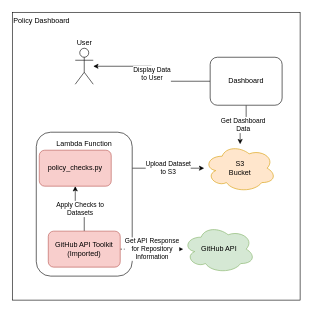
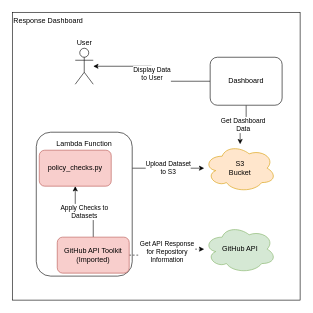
(43, 21) -> (49, 21)
(84, 249) -> (93, 255)
(219, 249) -> (240, 249)
